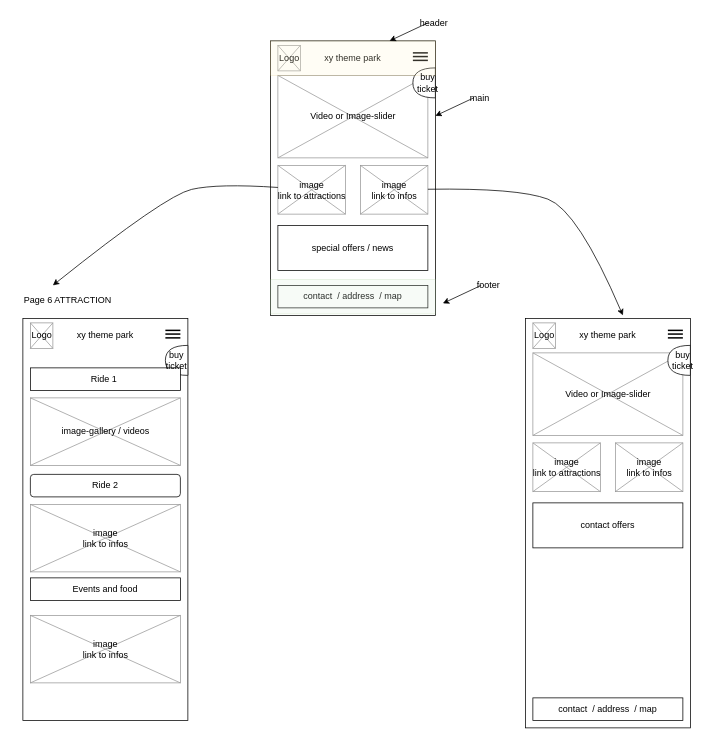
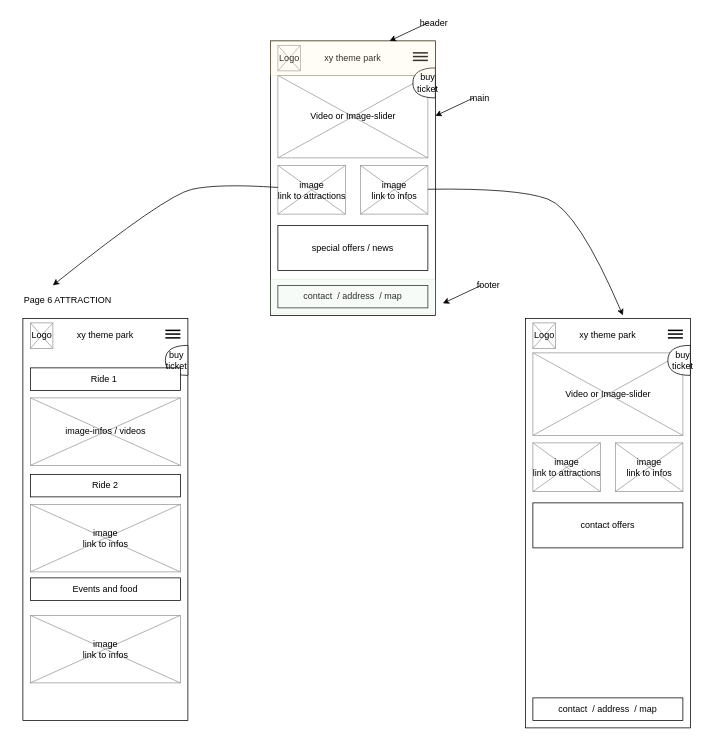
(106, 432) -> (106, 432)
(105, 486) -> (105, 486)
